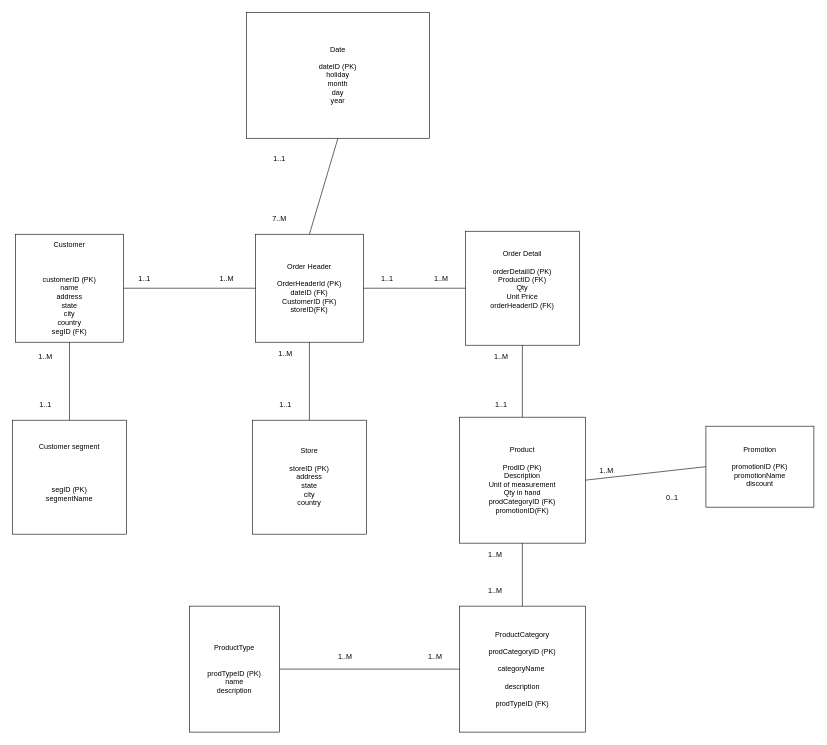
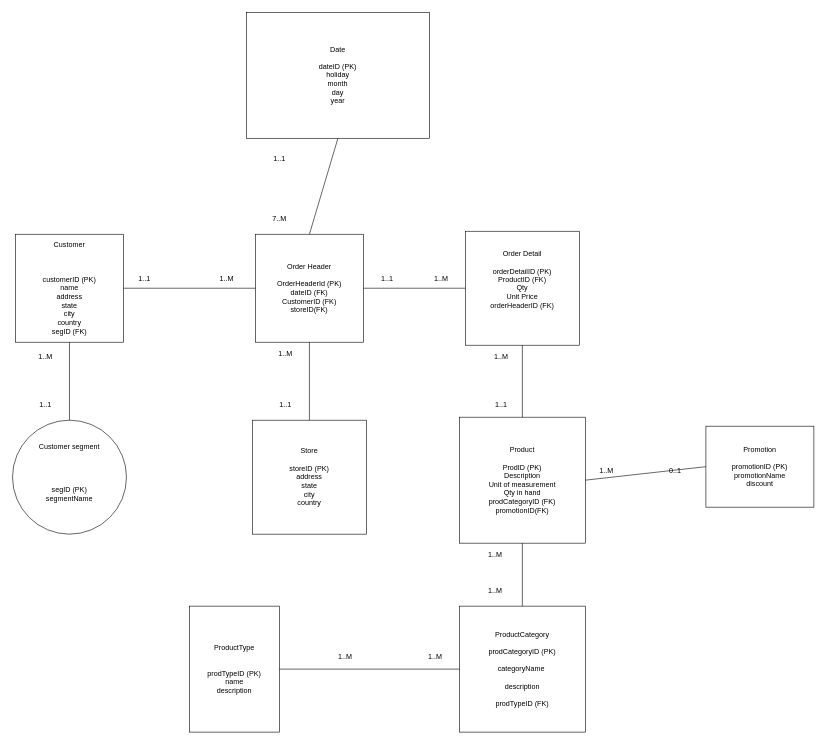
(69, 477) -> (69, 477)
(672, 498) -> (675, 471)
